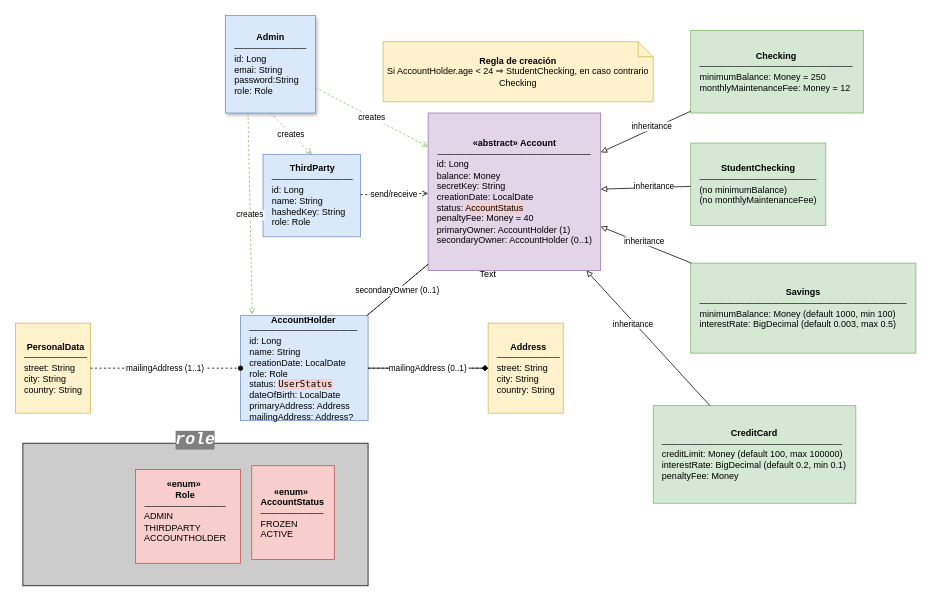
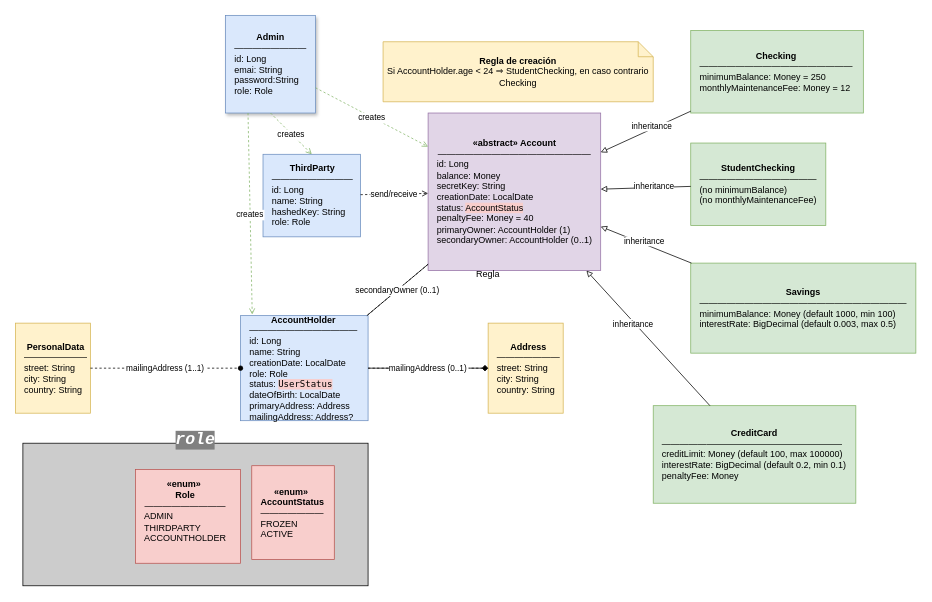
(488, 274) -> (488, 274)
